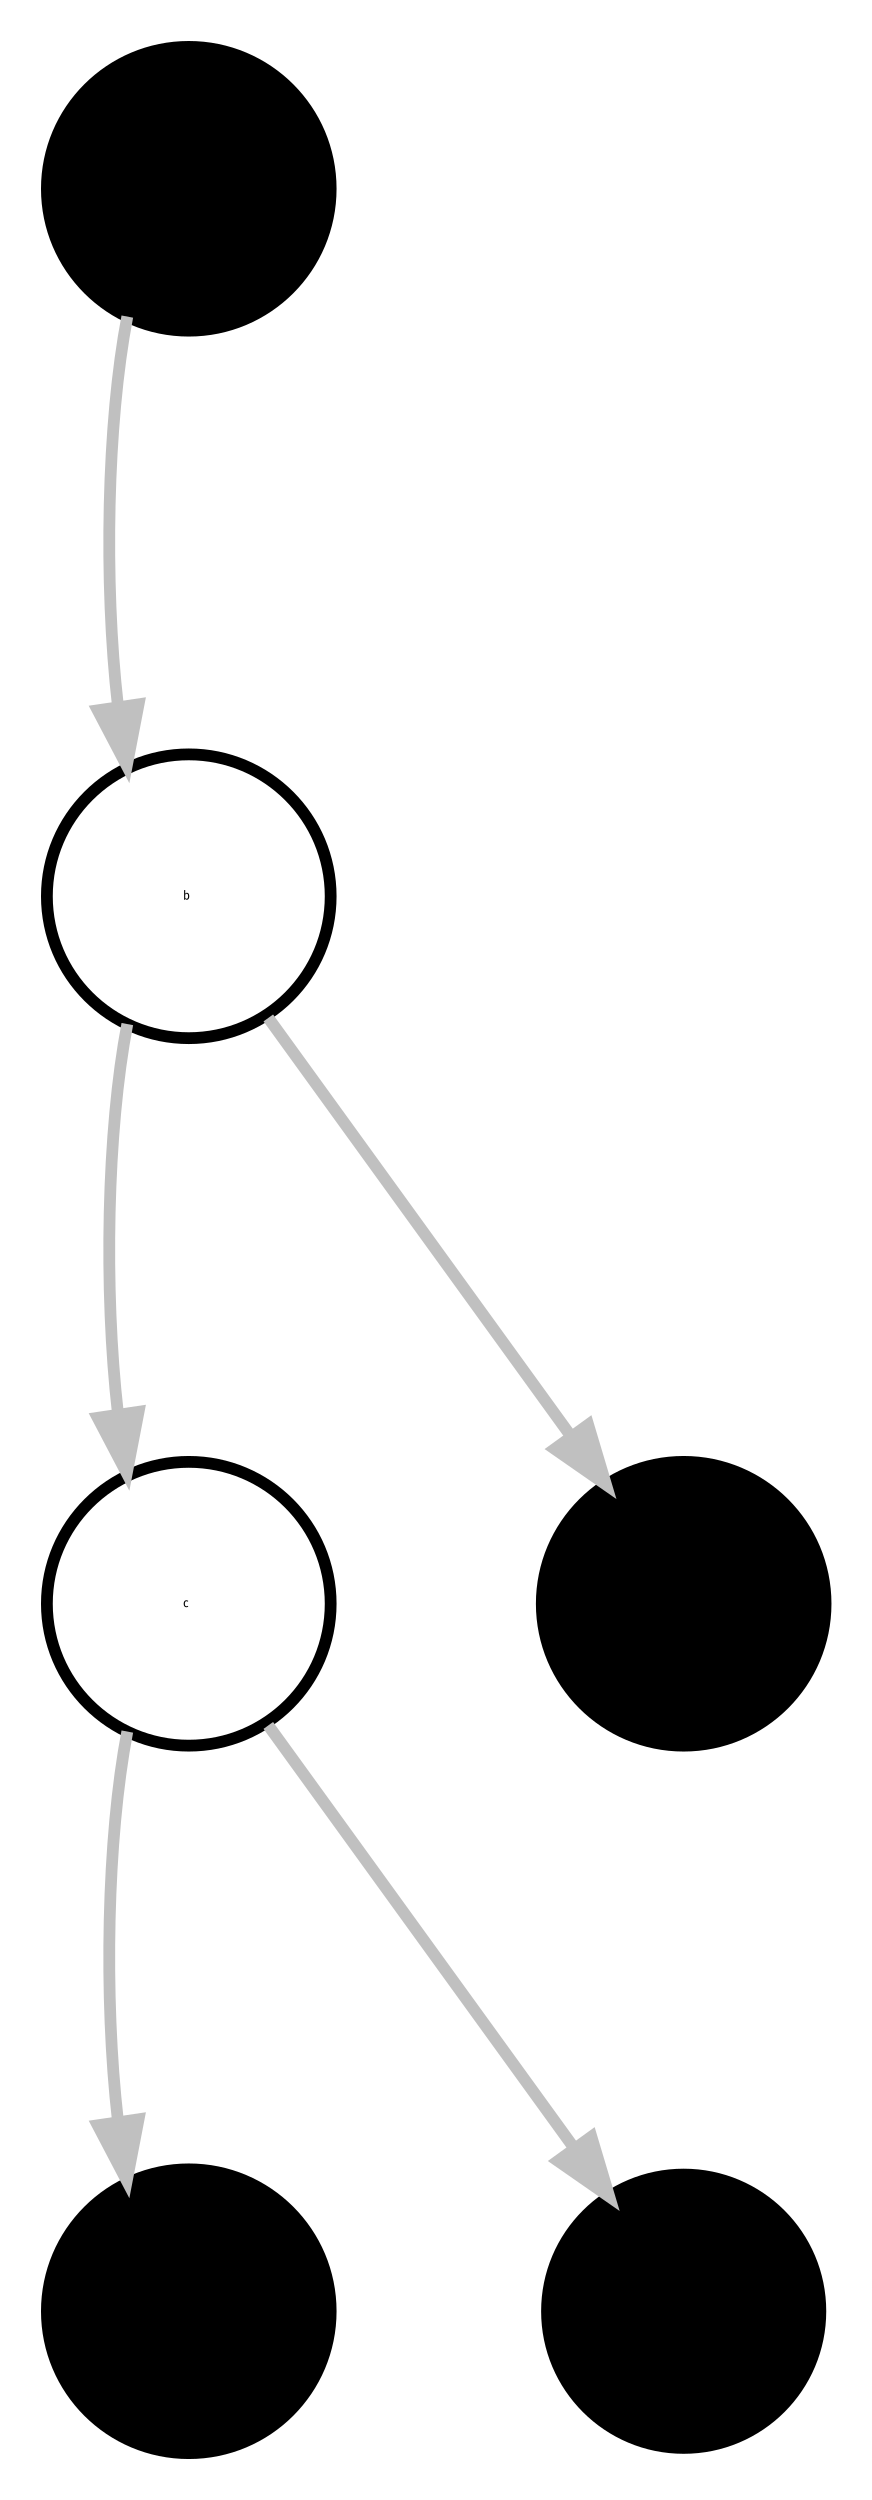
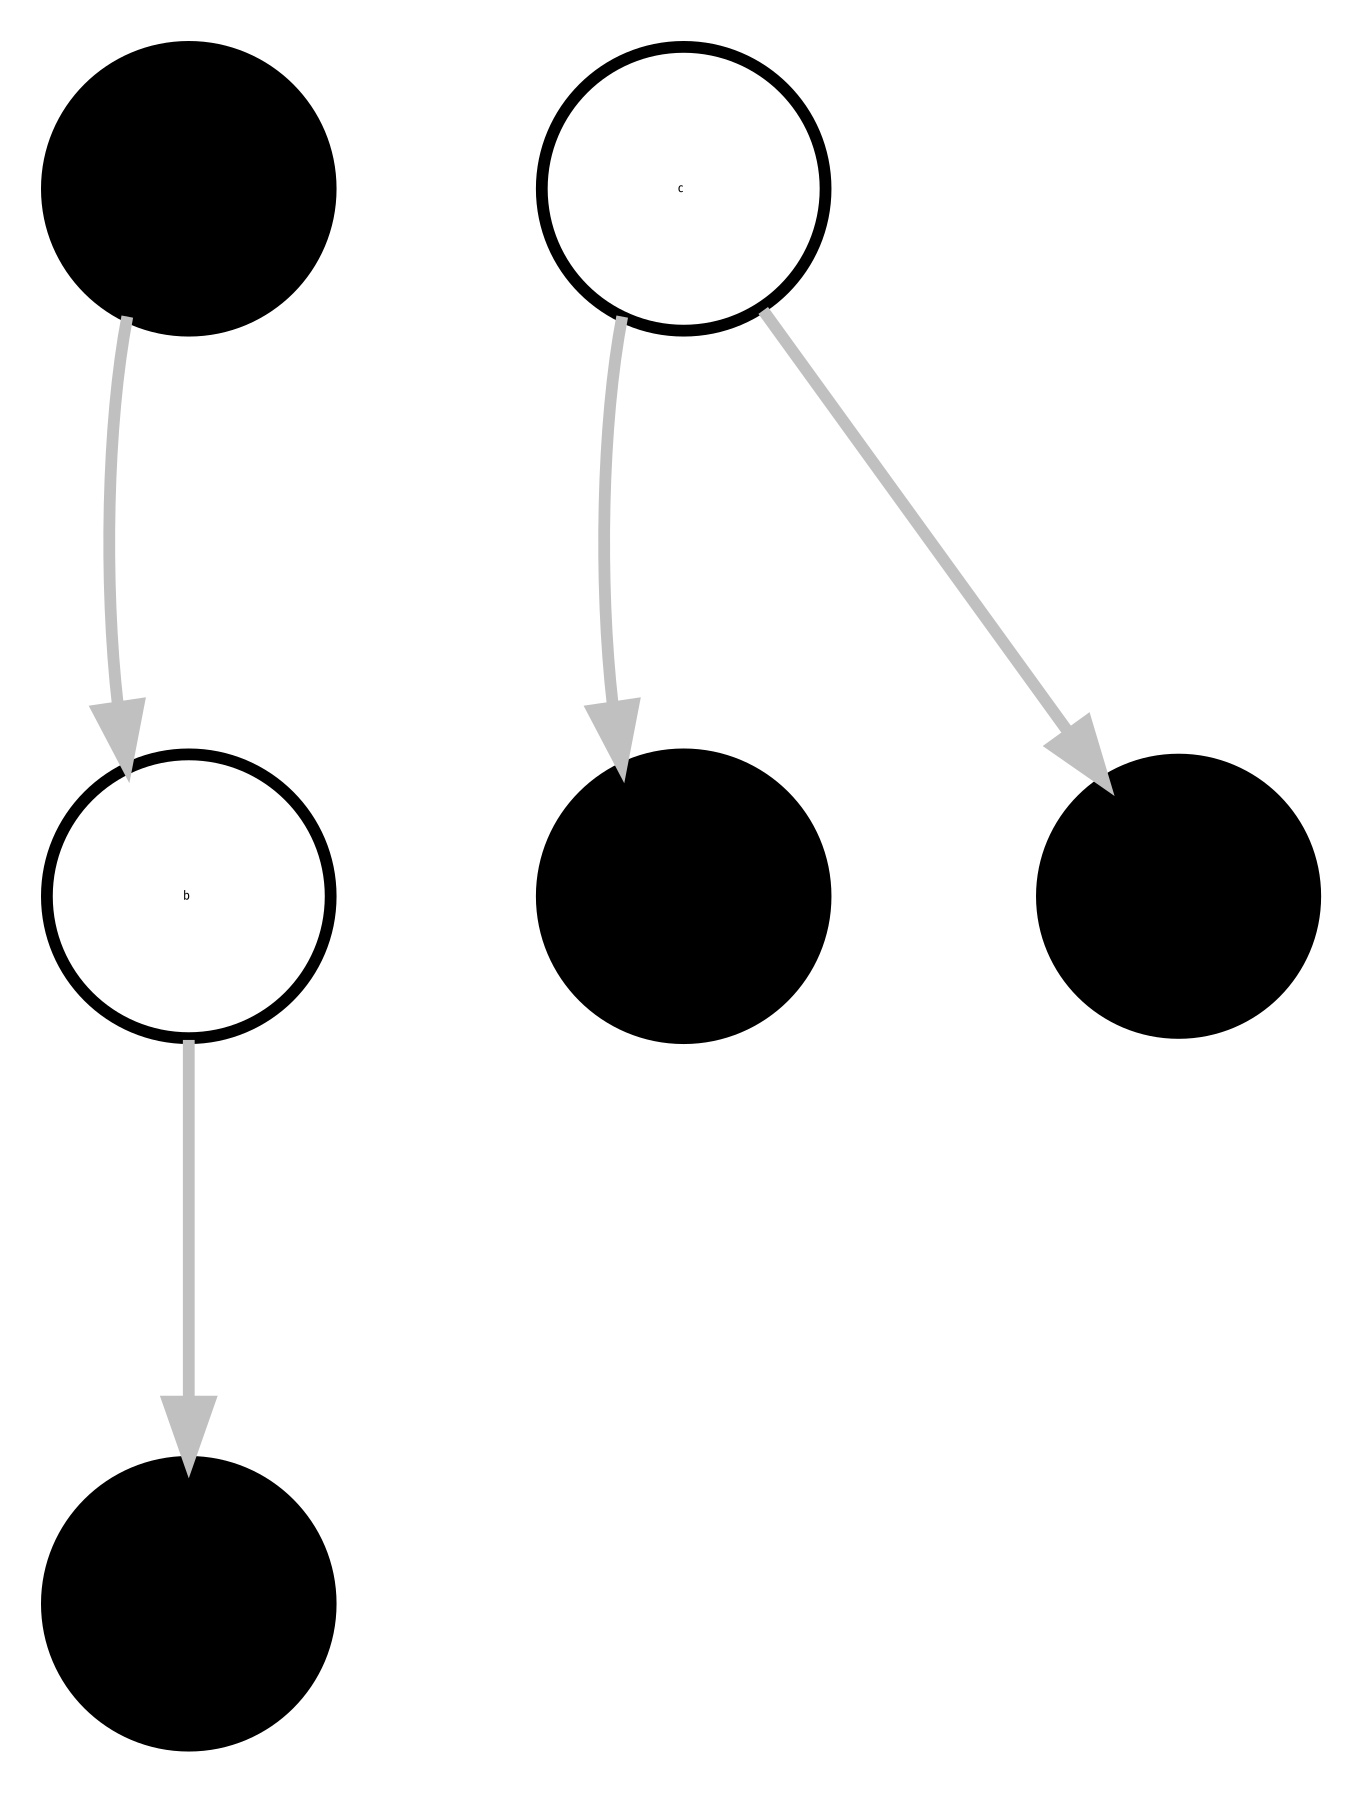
(110, 1218) -> none
